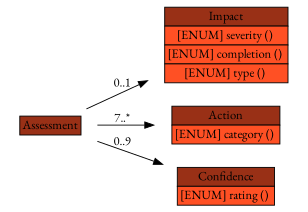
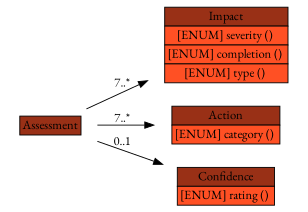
(122, 83) -> (122, 83)
(122, 142) -> (122, 142)
